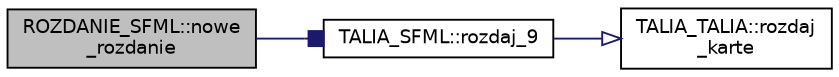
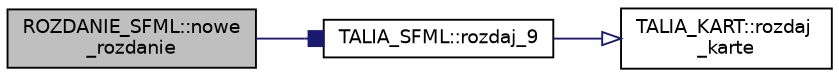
(726, 39) -> (726, 39)
